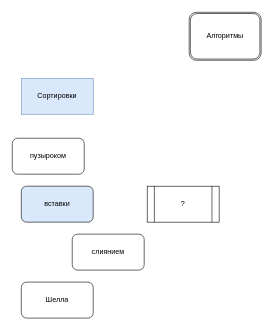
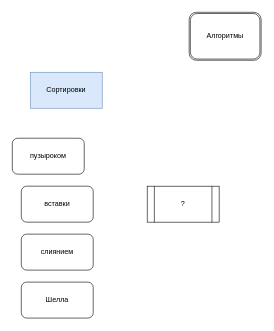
(57, 96) -> (66, 90)
(57, 204) -> (57, 204)
(108, 252) -> (57, 252)
